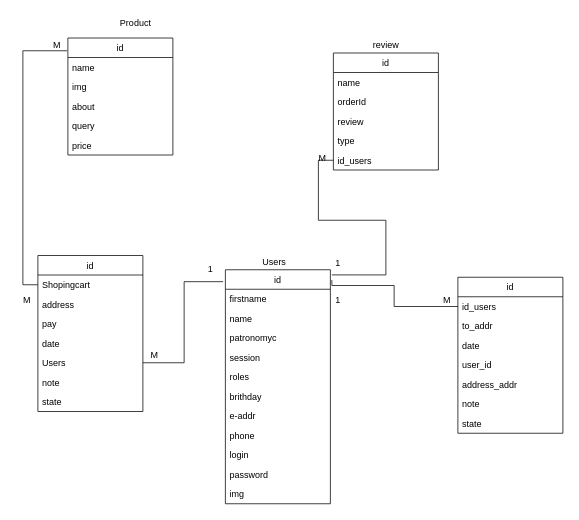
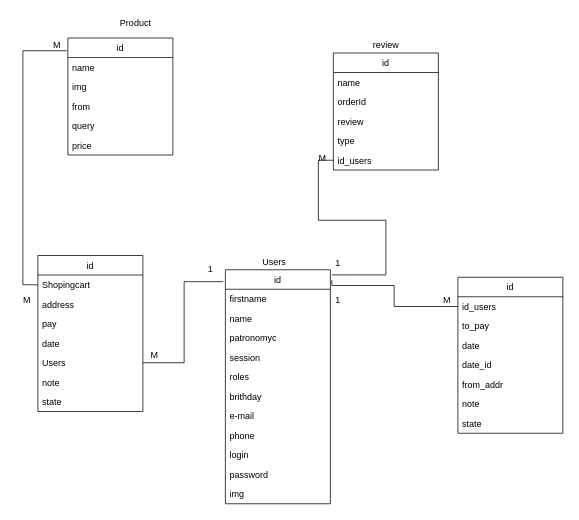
(85, 107) -> (82, 107)
(480, 326) -> (477, 326)
(478, 365) -> (478, 365)
(492, 385) -> (485, 385)
(245, 416) -> (242, 416)
